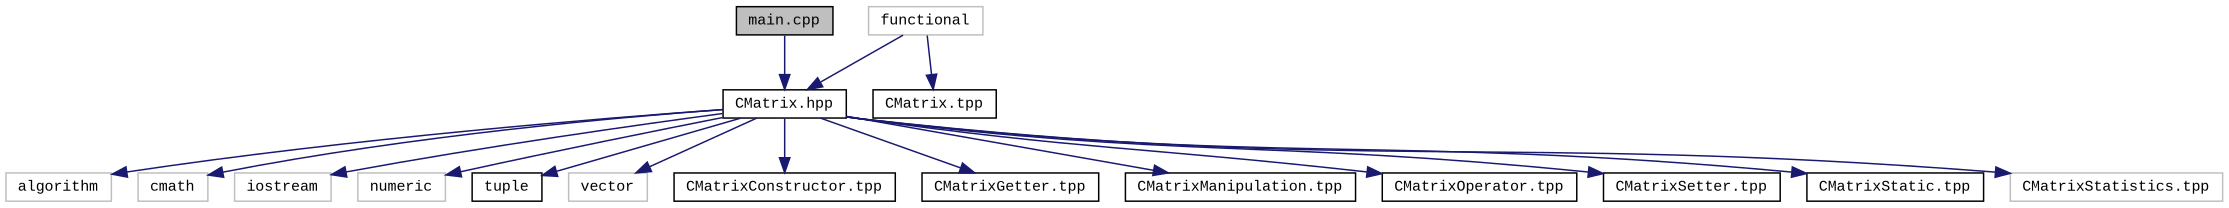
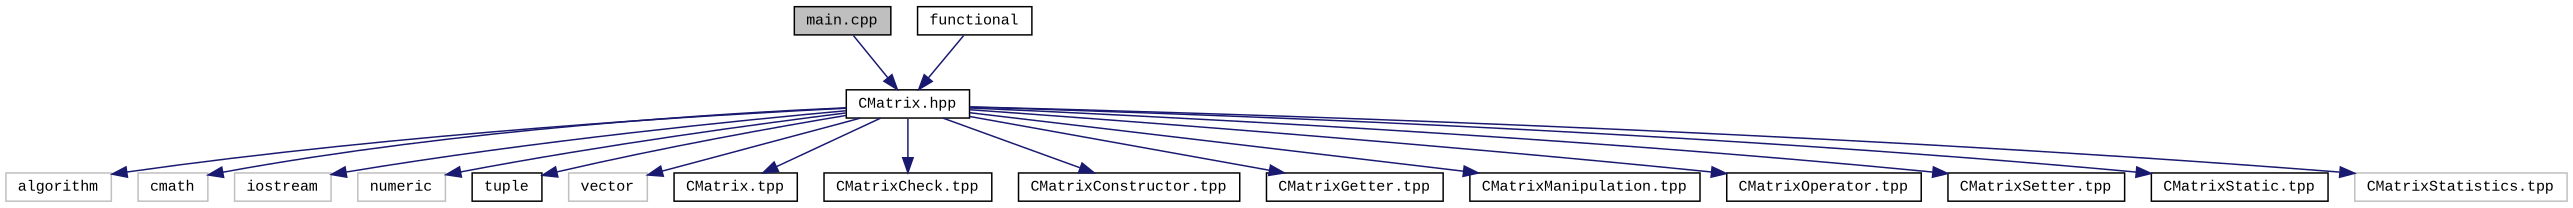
(926, 21) -> (975, 21)
(929, 55) -> (829, 142)
none -> (908, 187)
